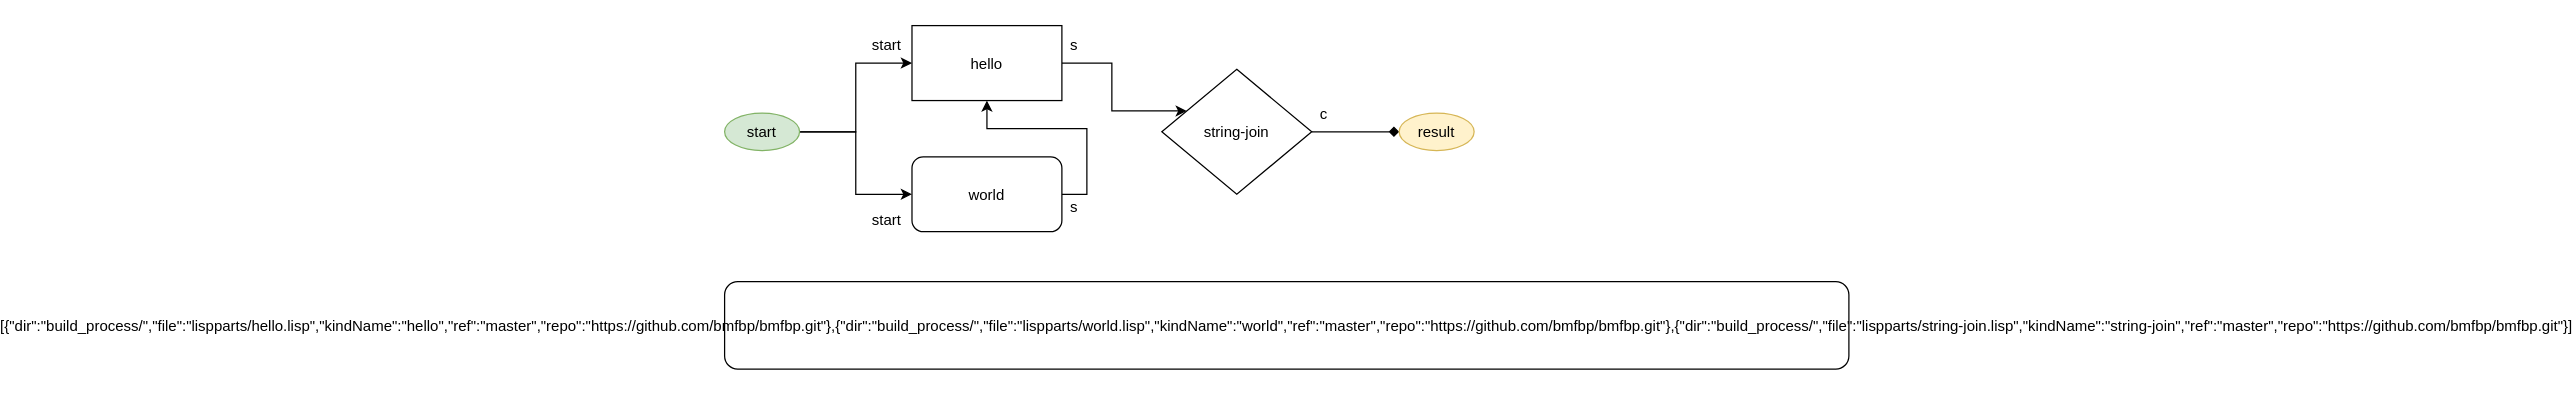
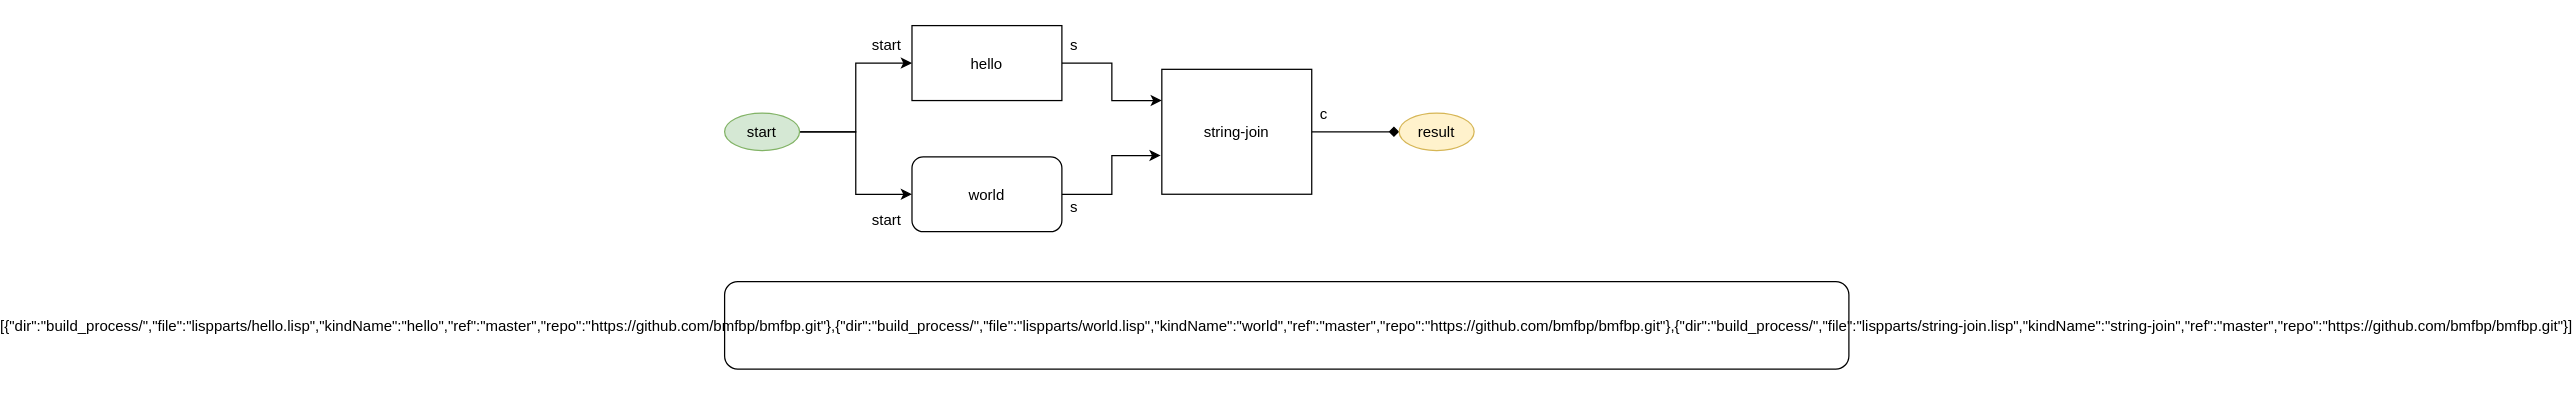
(1061, 129) -> (1112, 169)
(1237, 132) -> (1237, 132)
